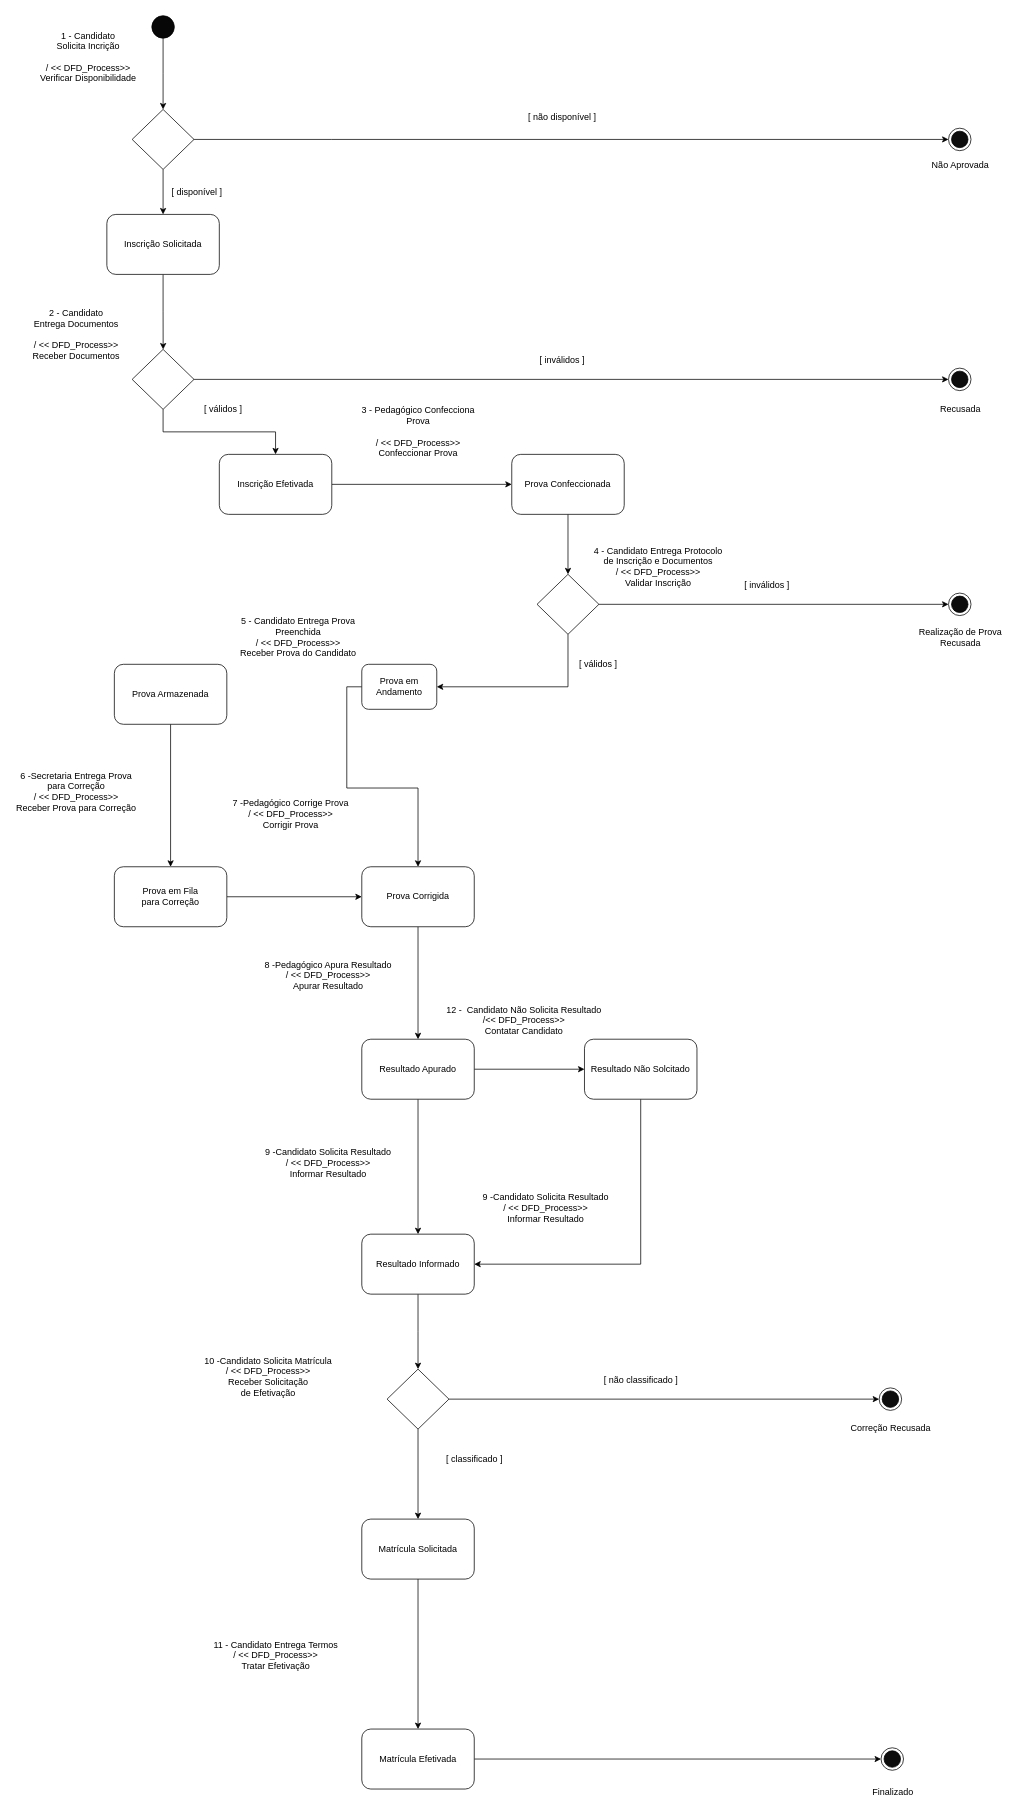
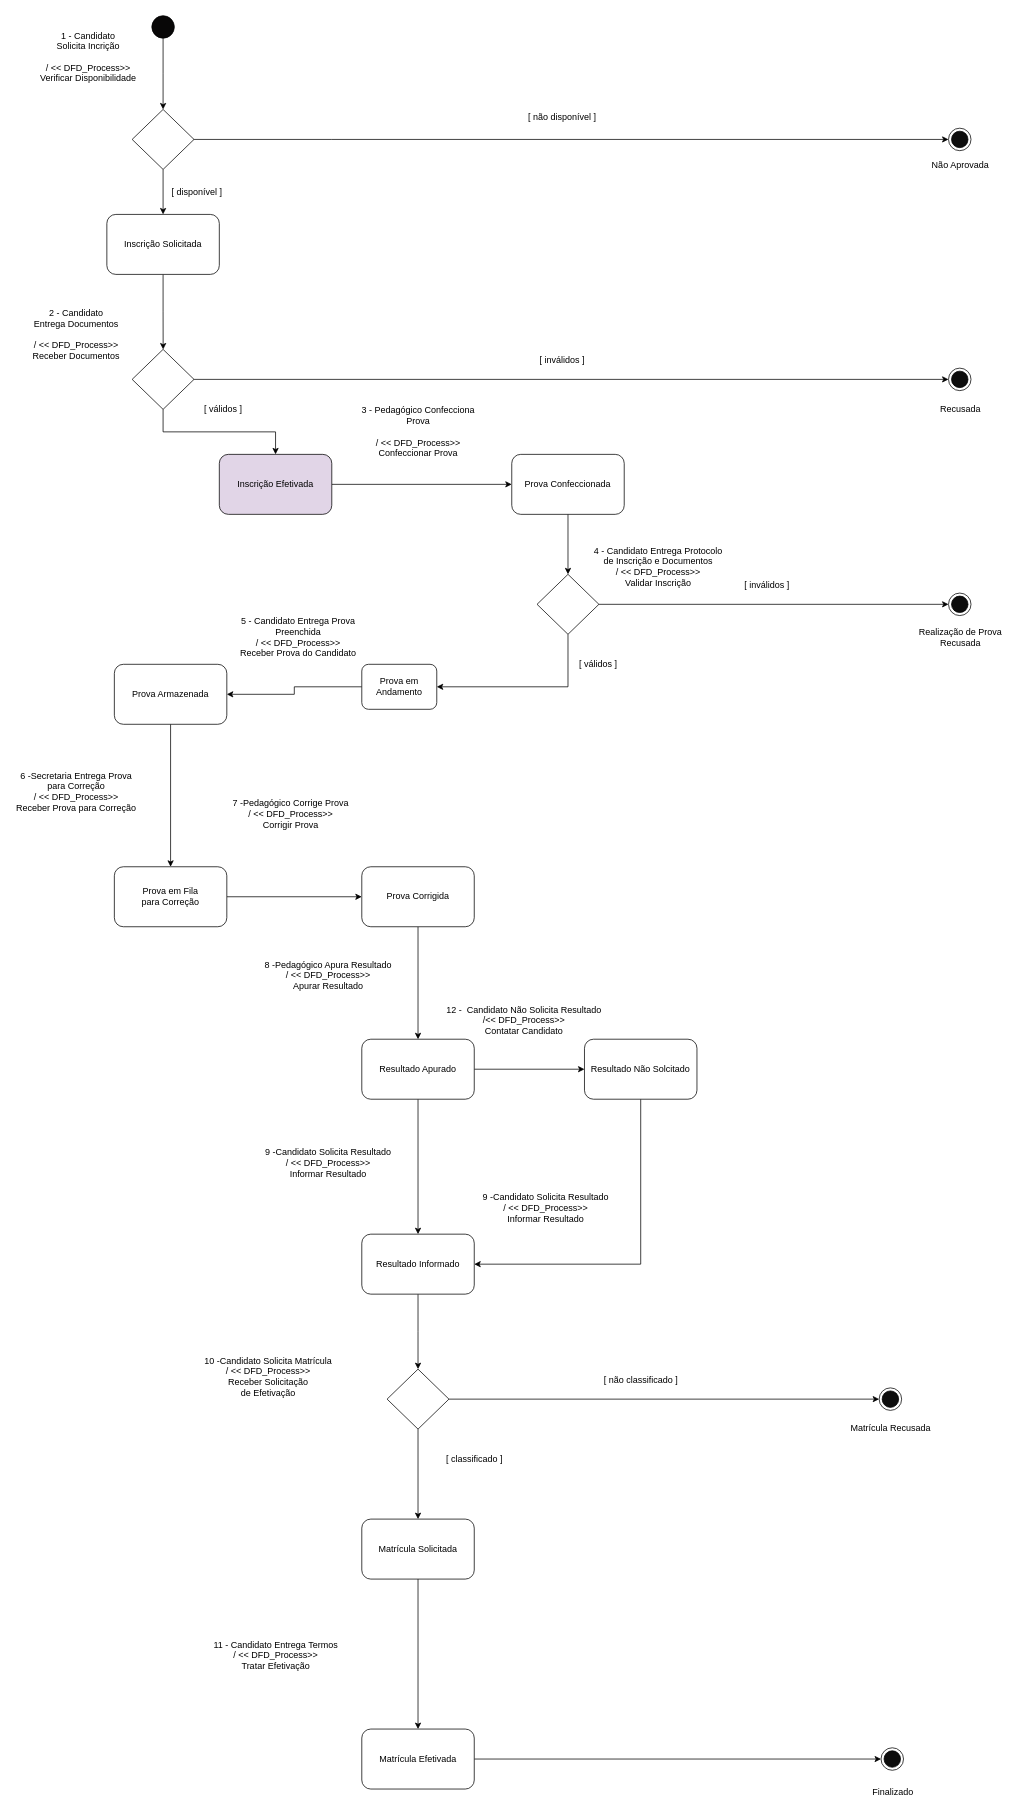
(276, 484) -> (276, 484)
(347, 737) -> (293, 694)
(891, 1428) -> (891, 1428)
